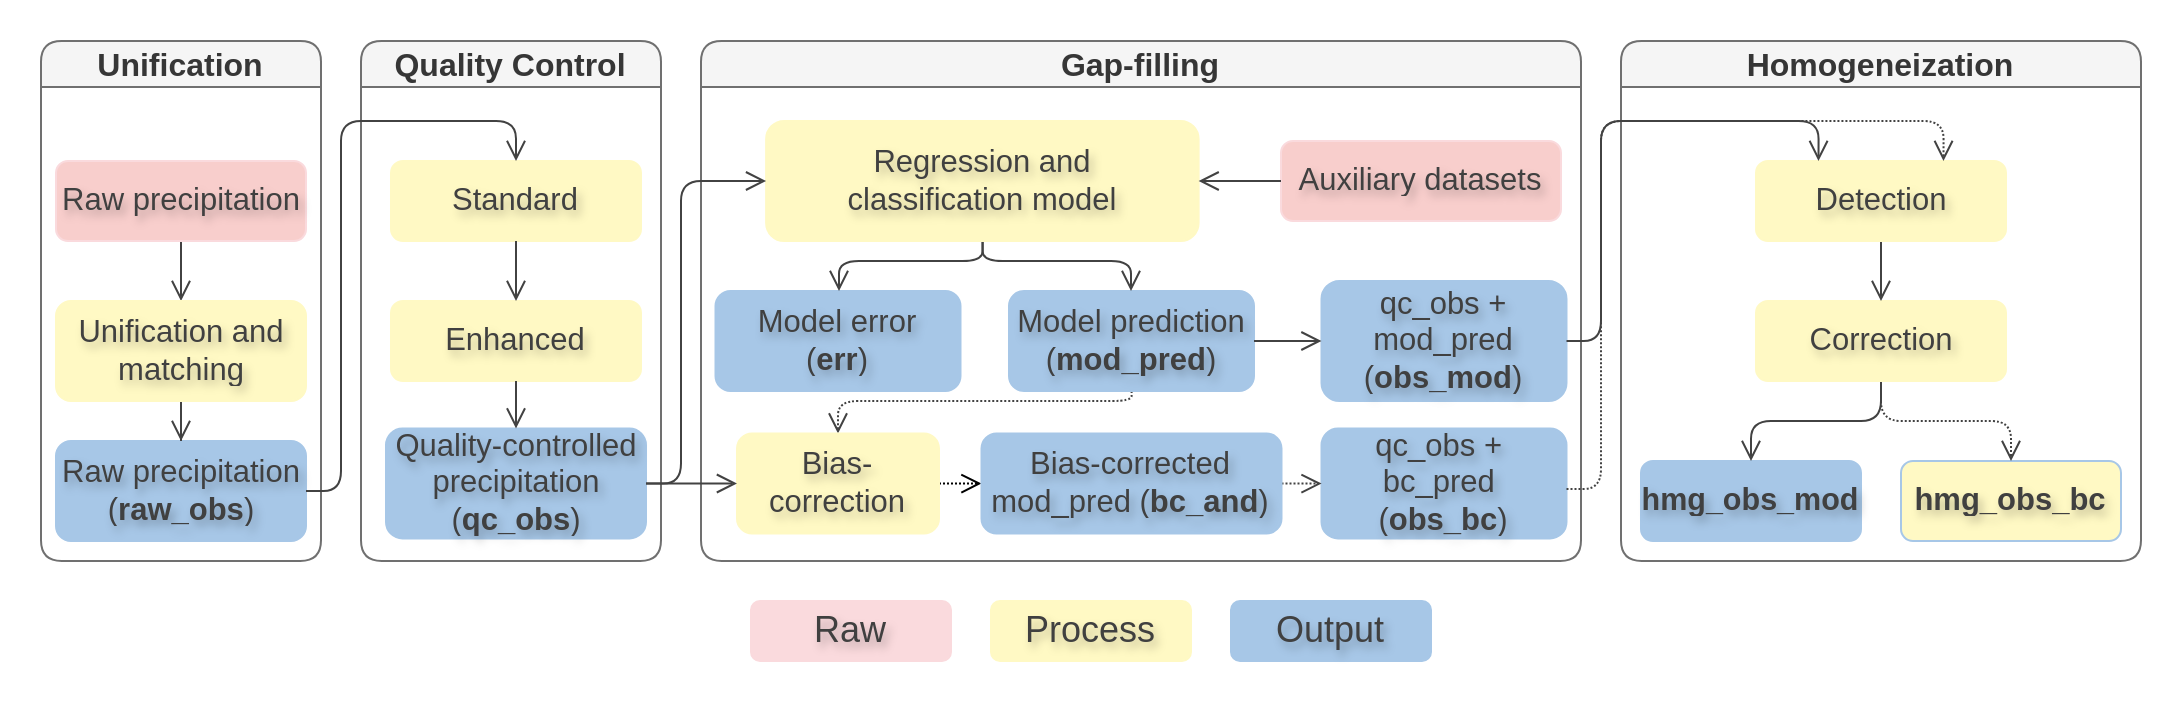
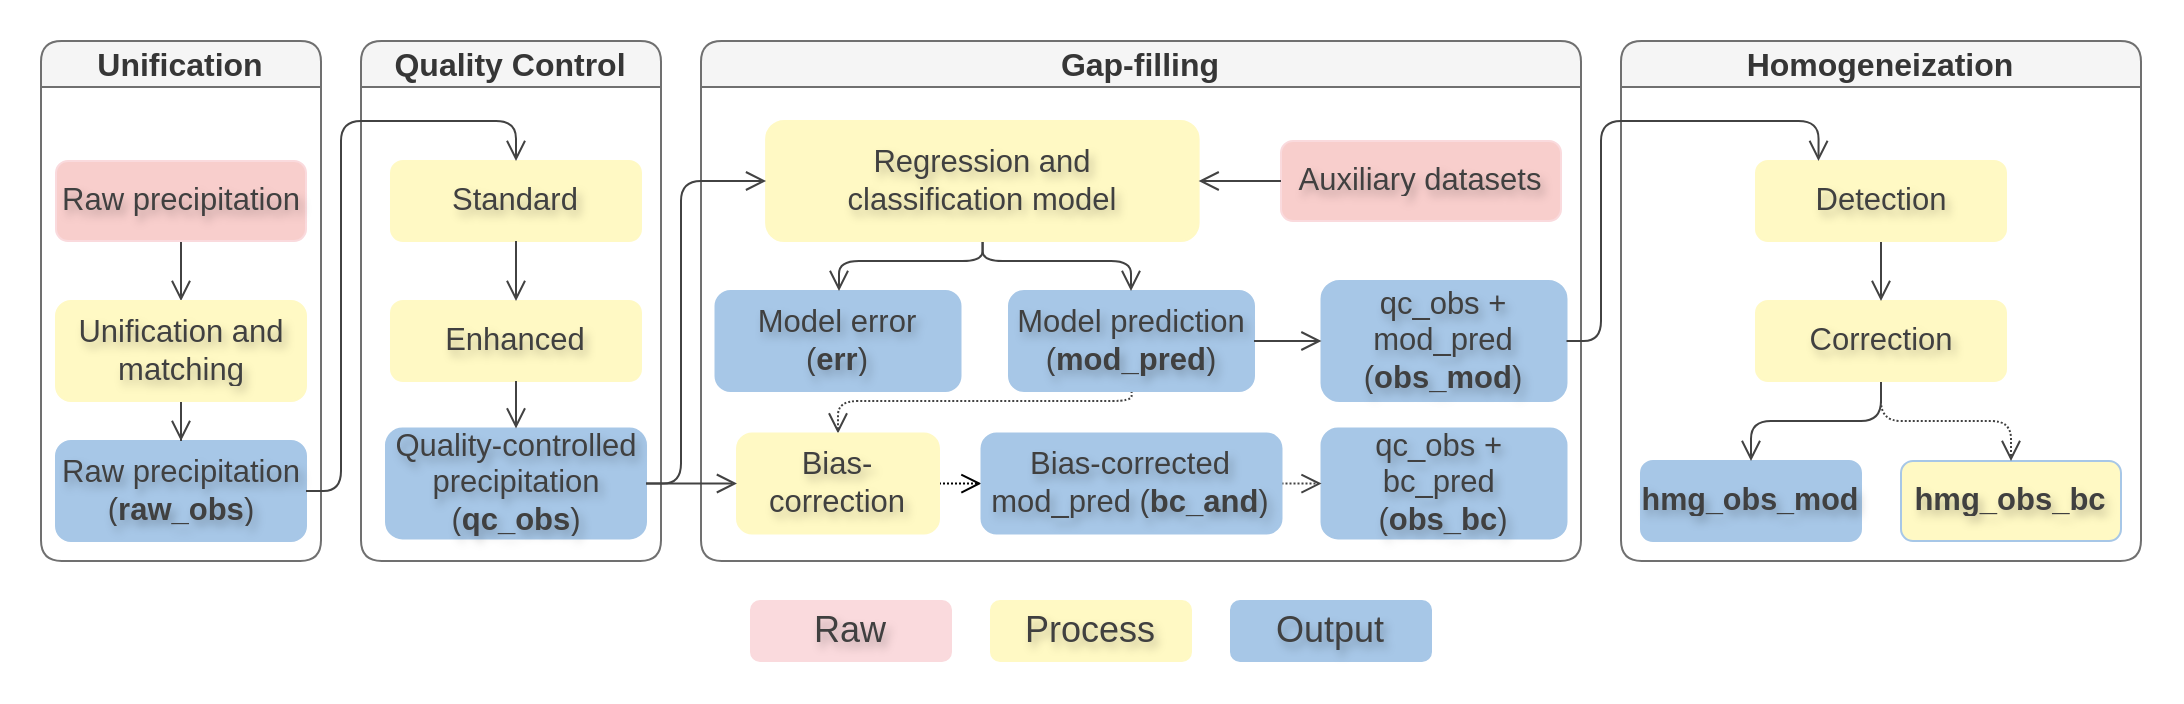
(1601, 422) -> none
